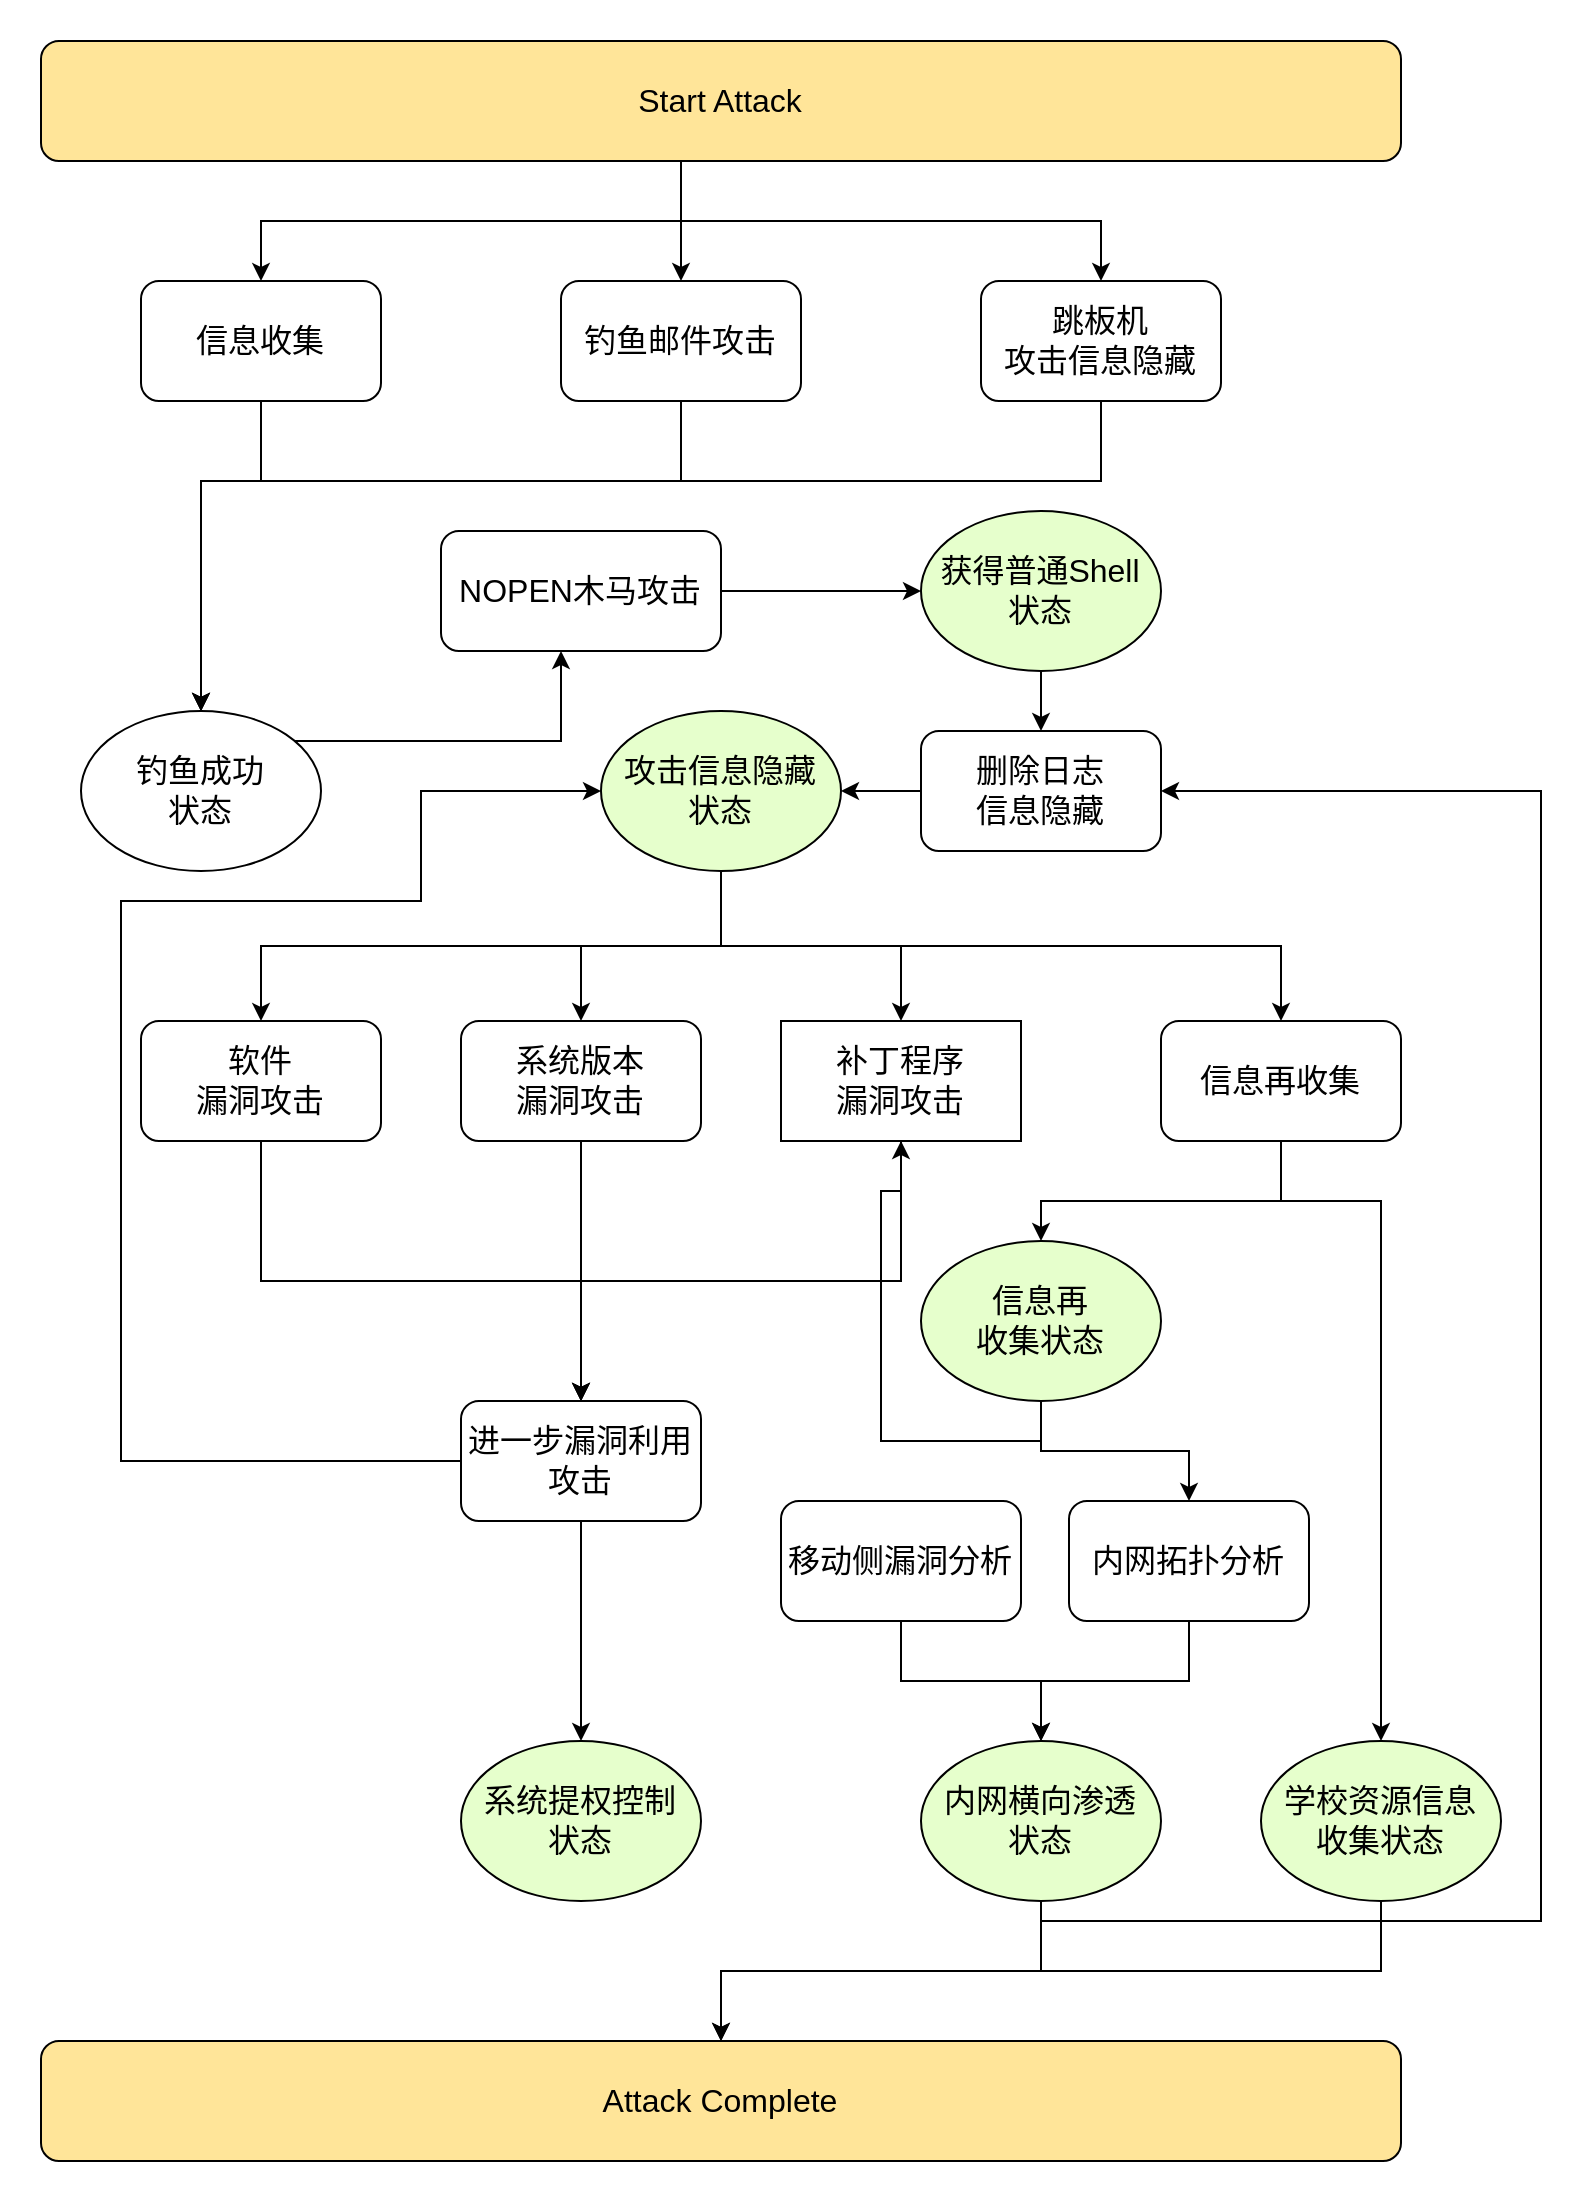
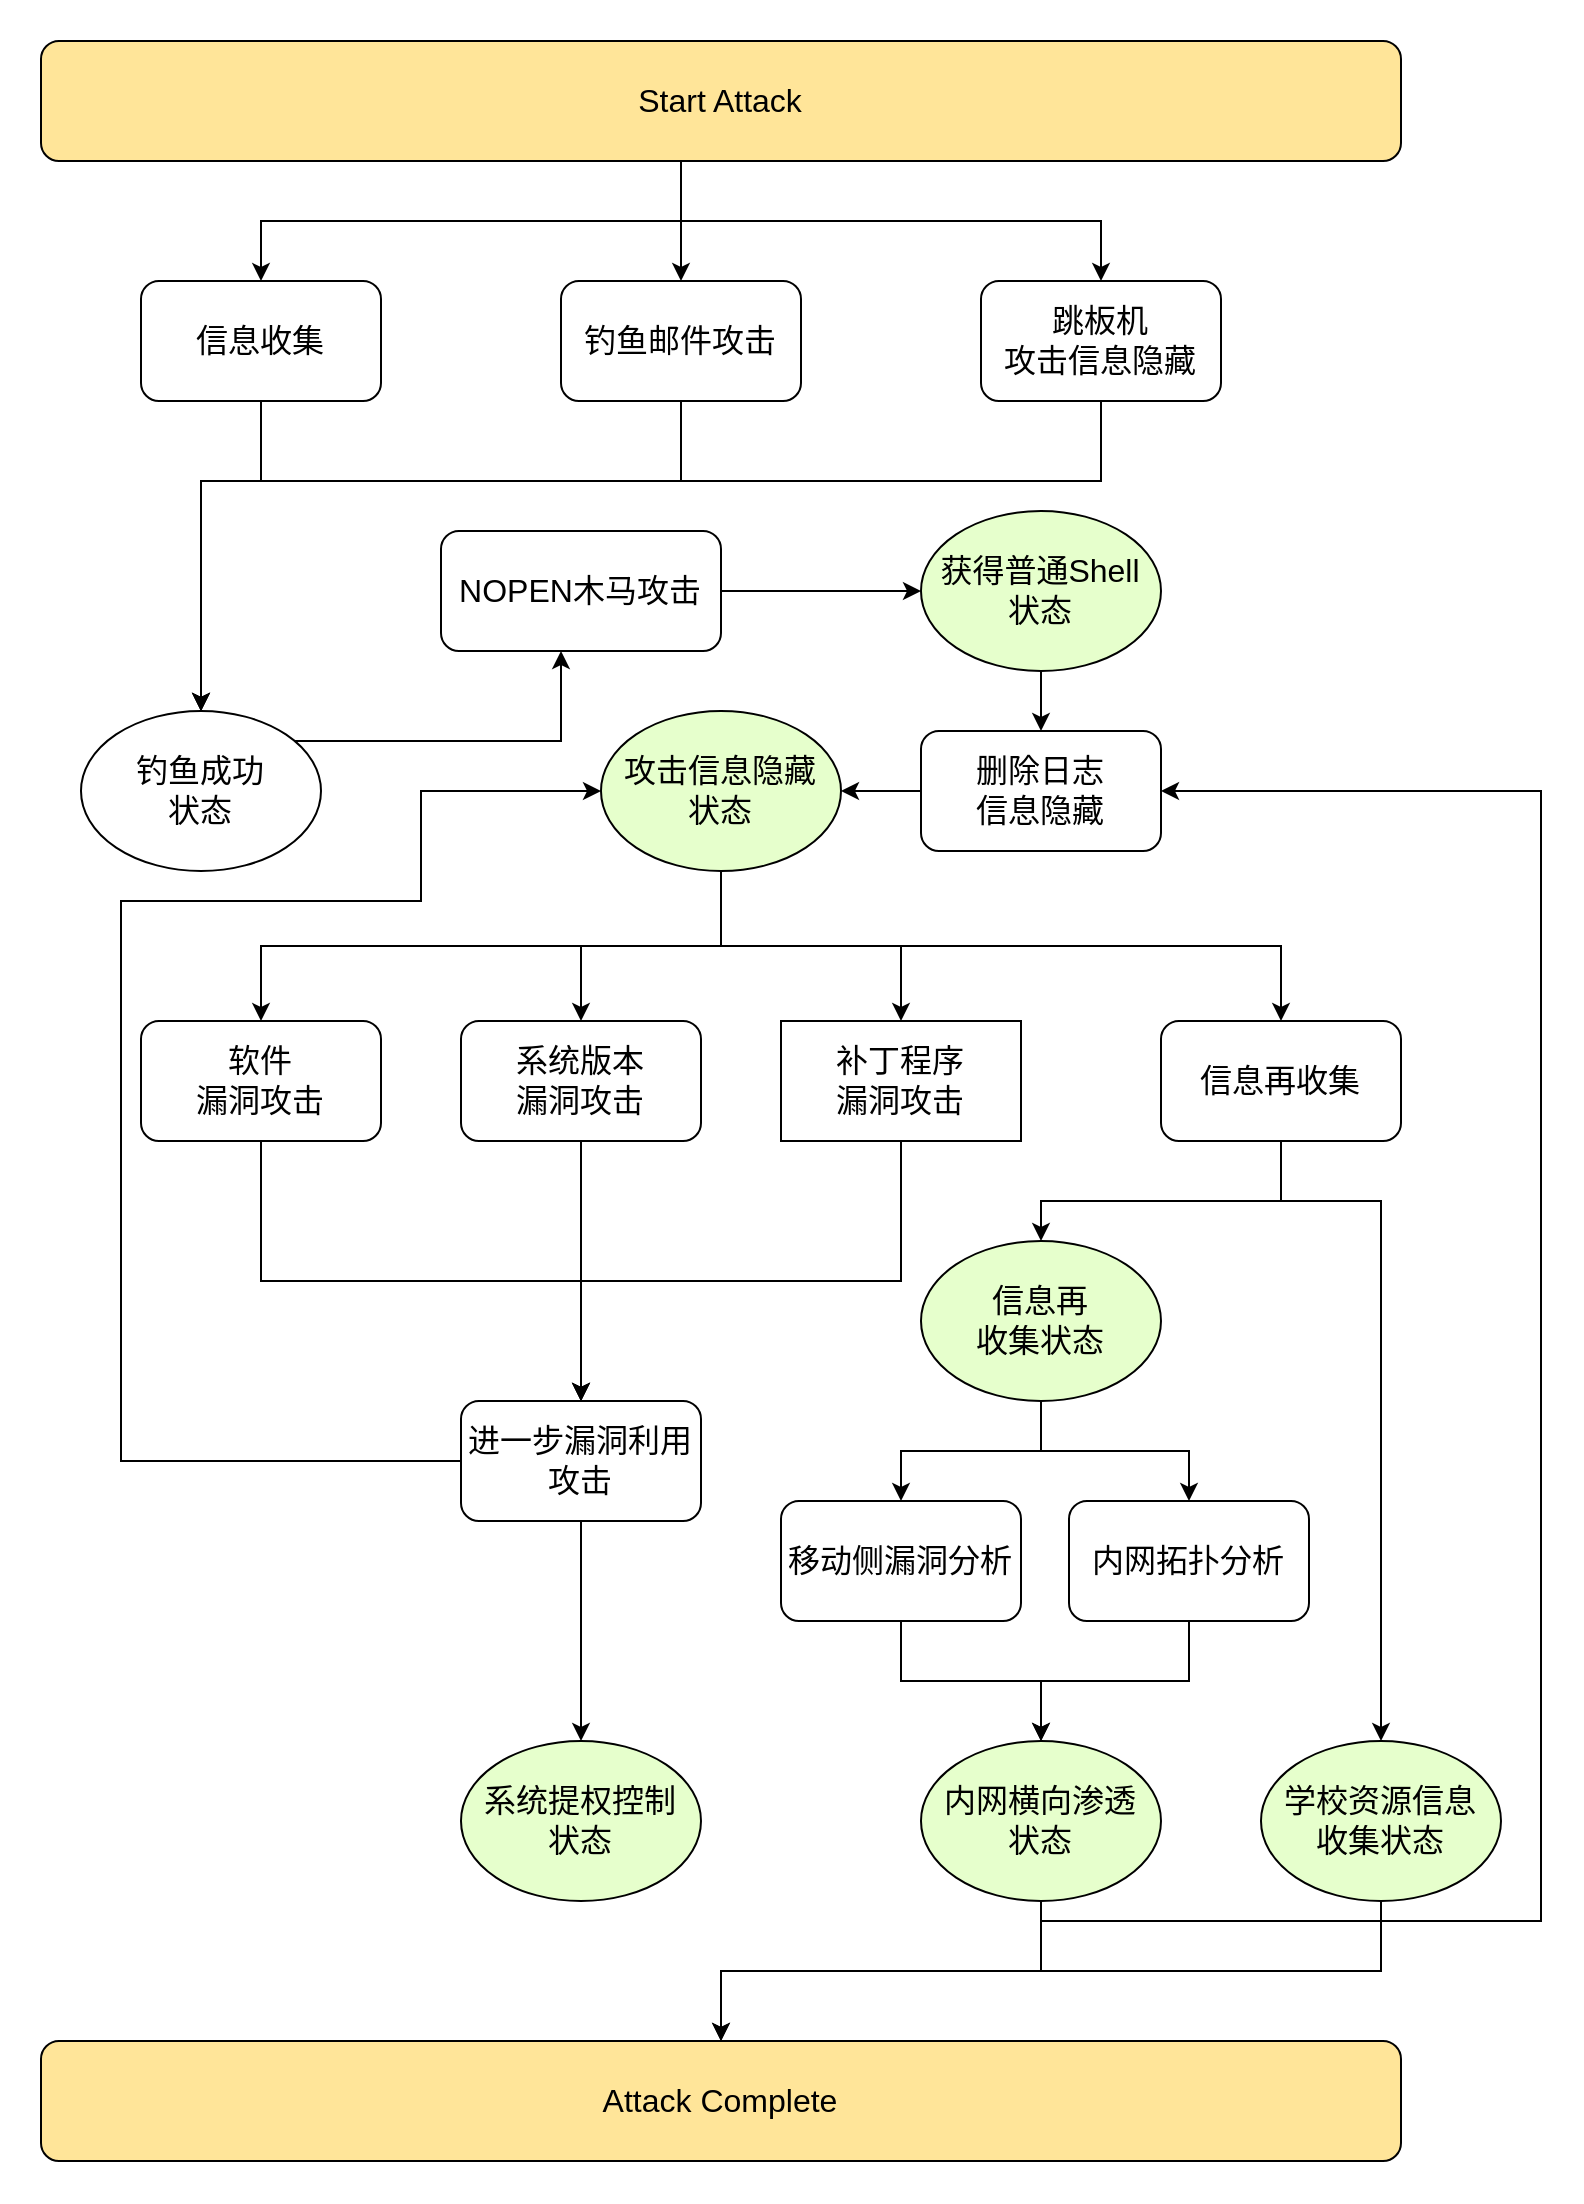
(881, 1386) -> (951, 1451)
